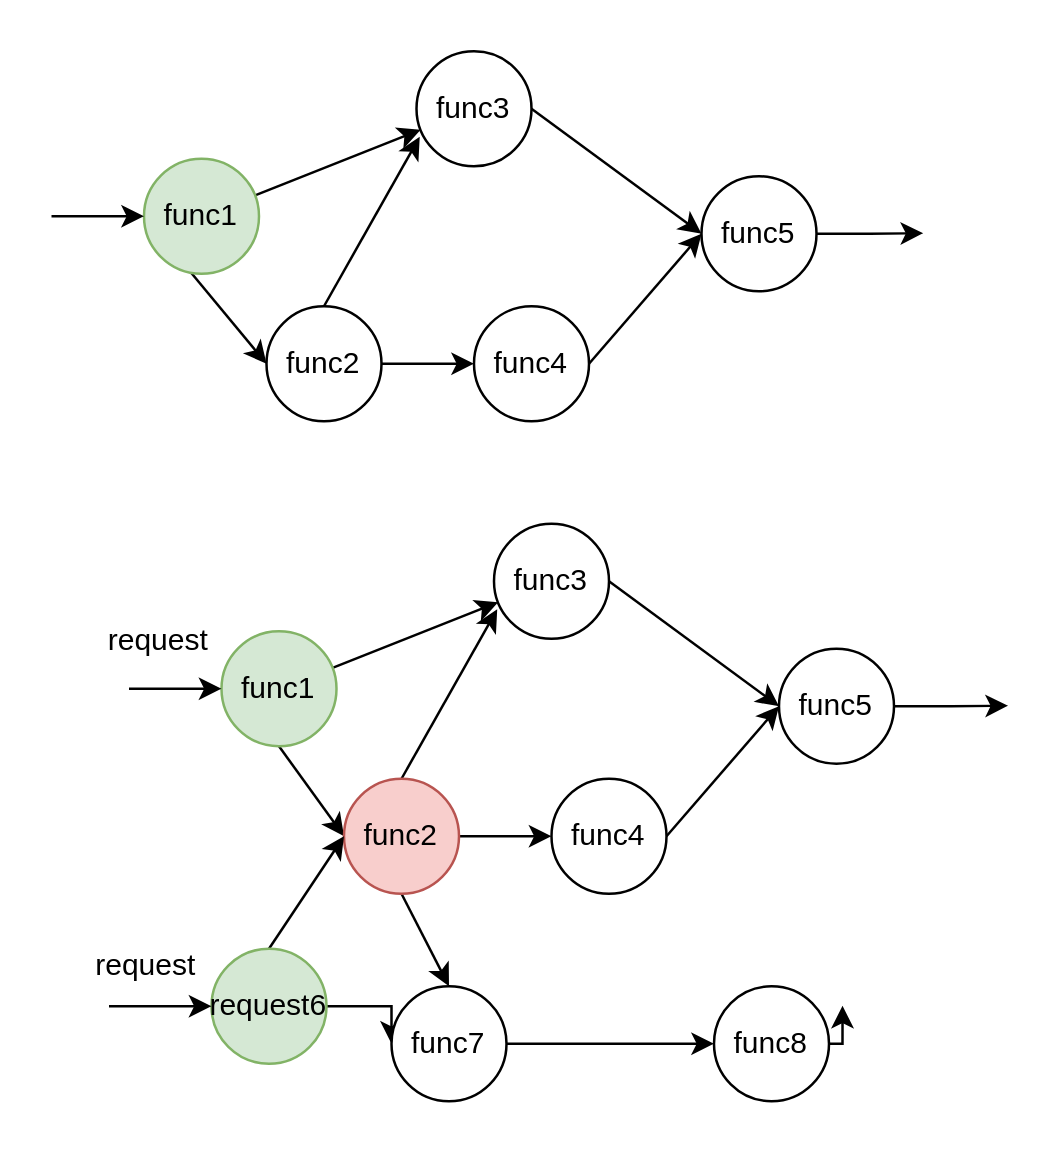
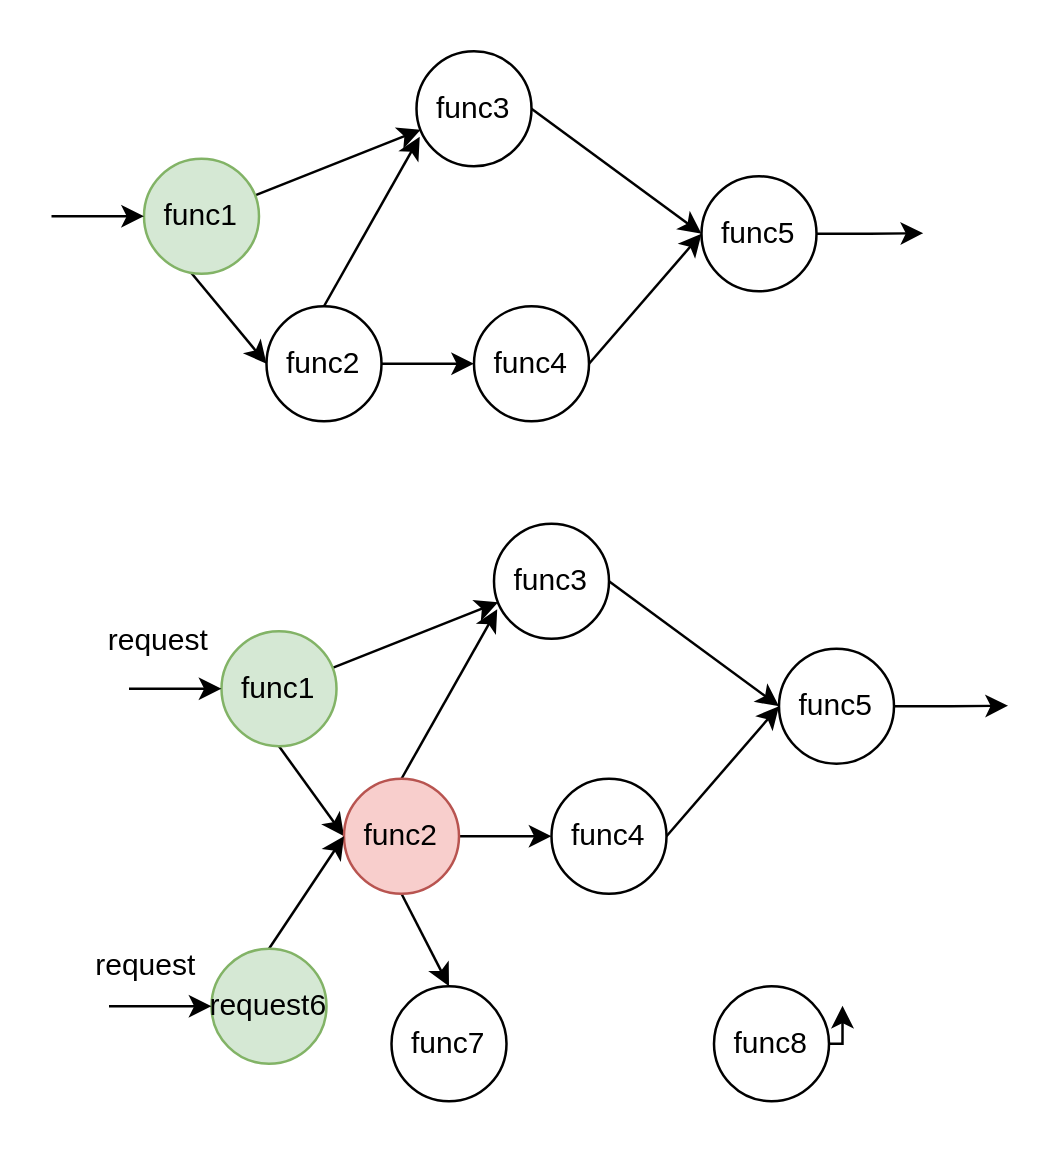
(369, 1006) -> none
(602, 1044) -> none
